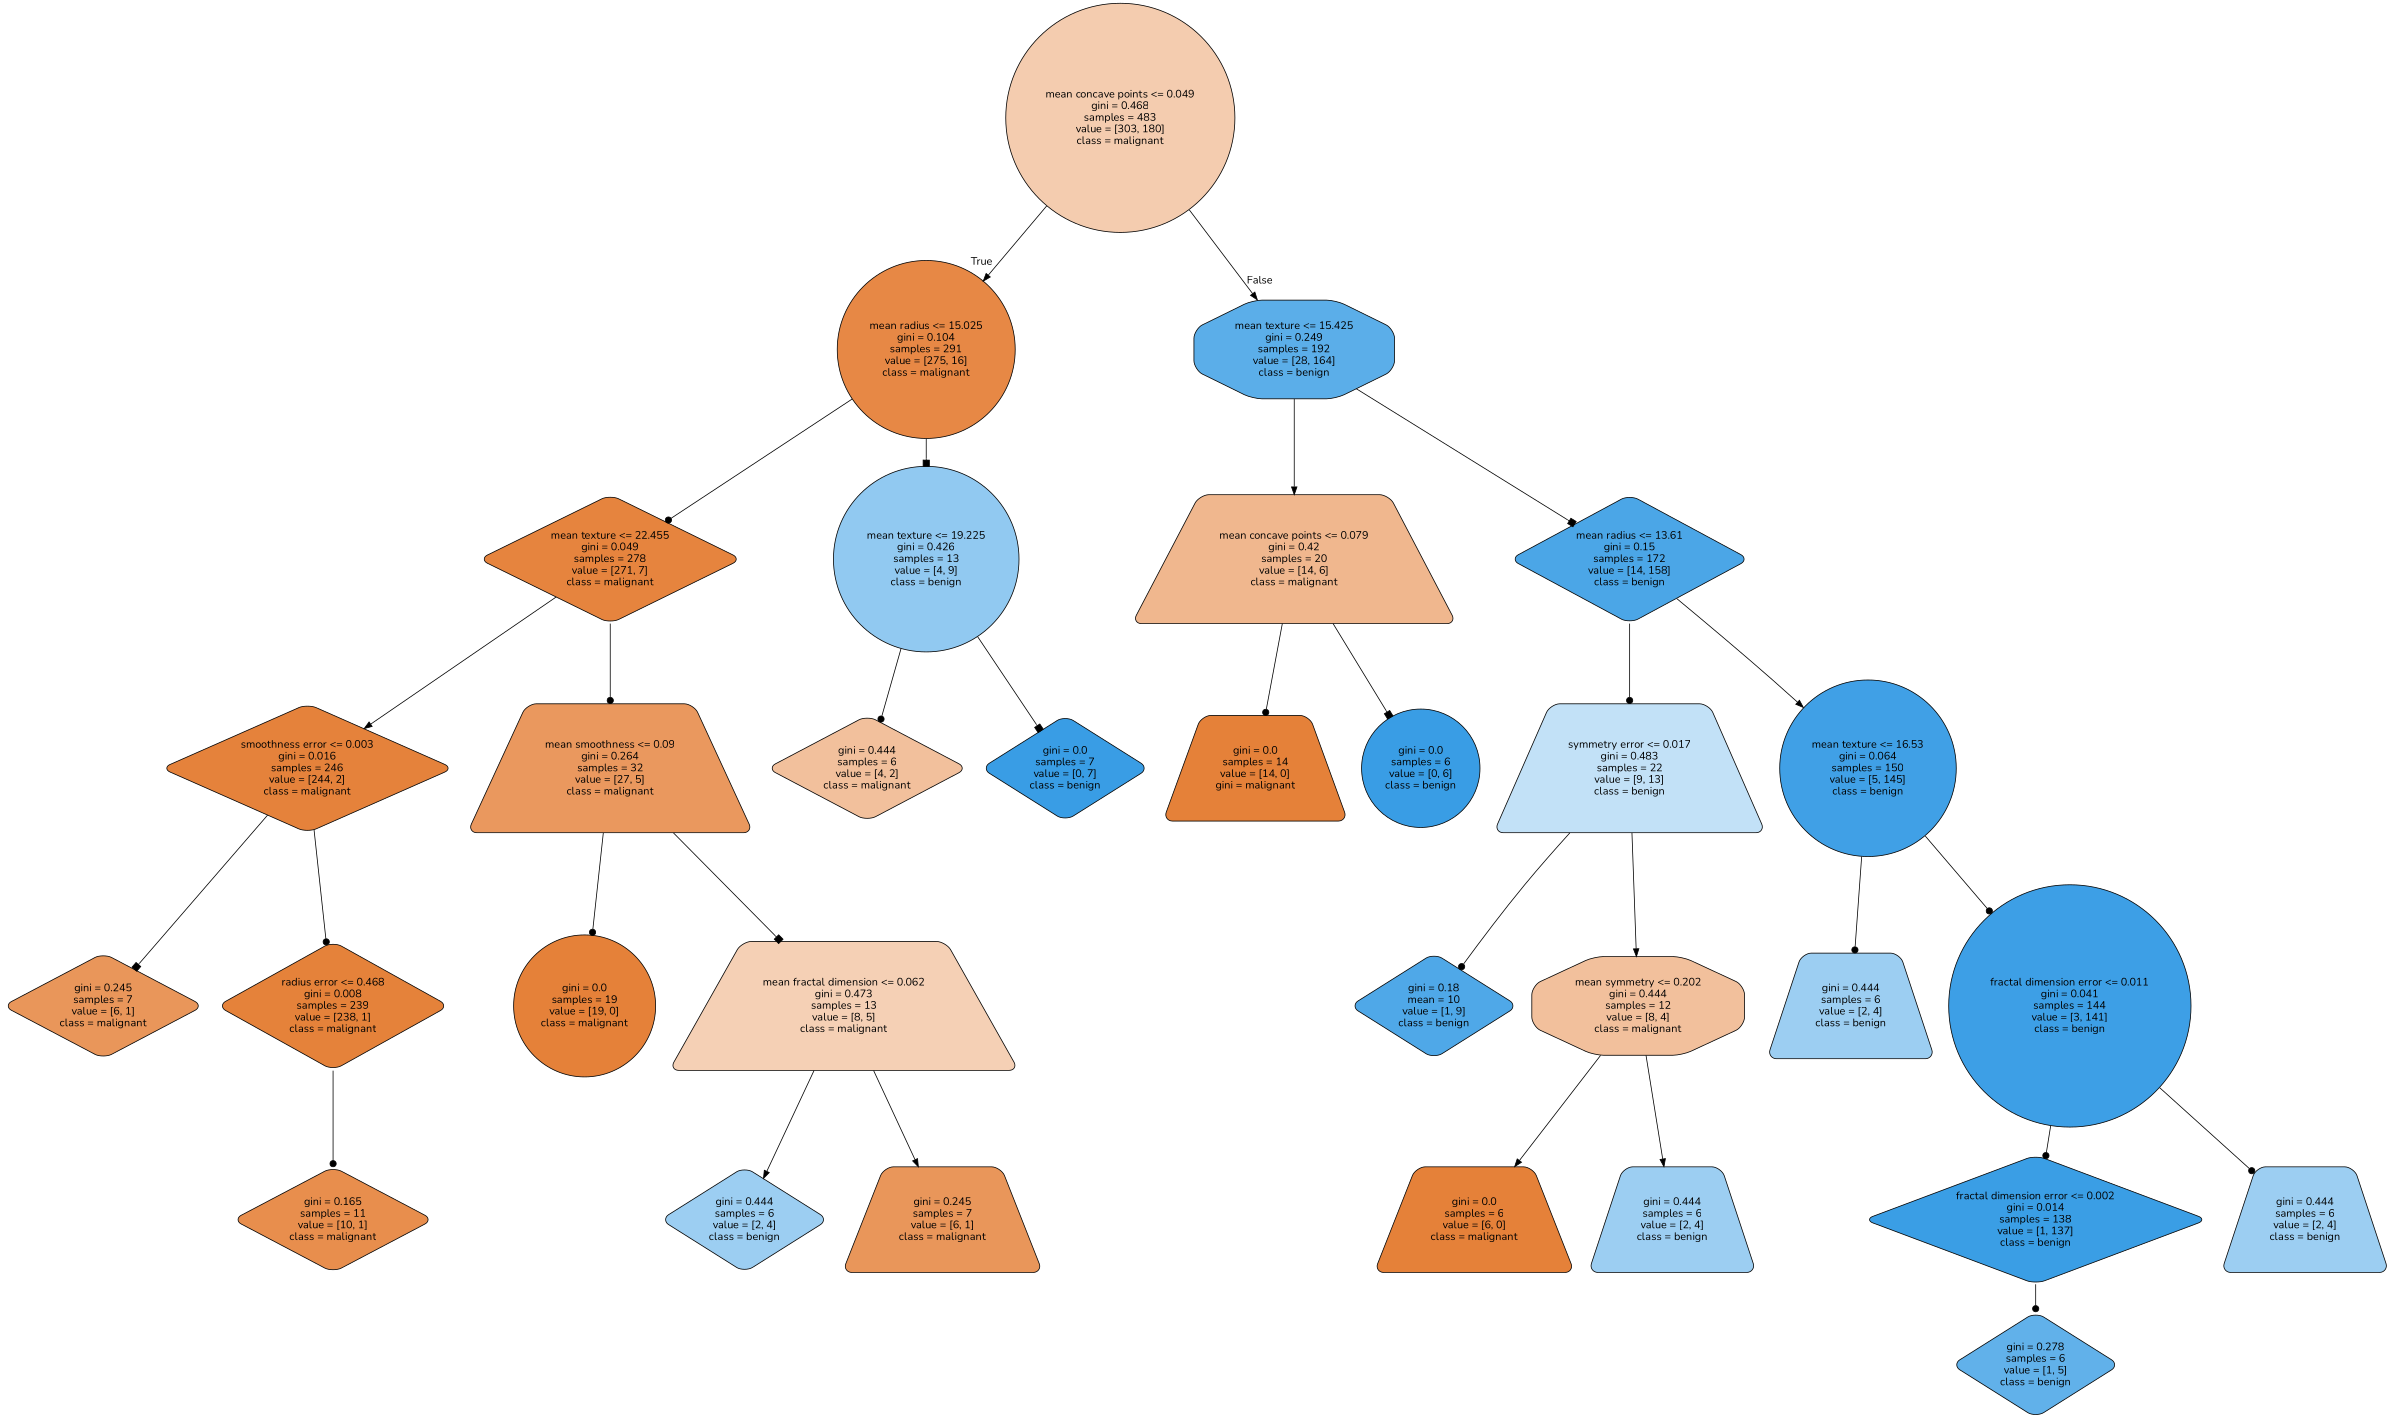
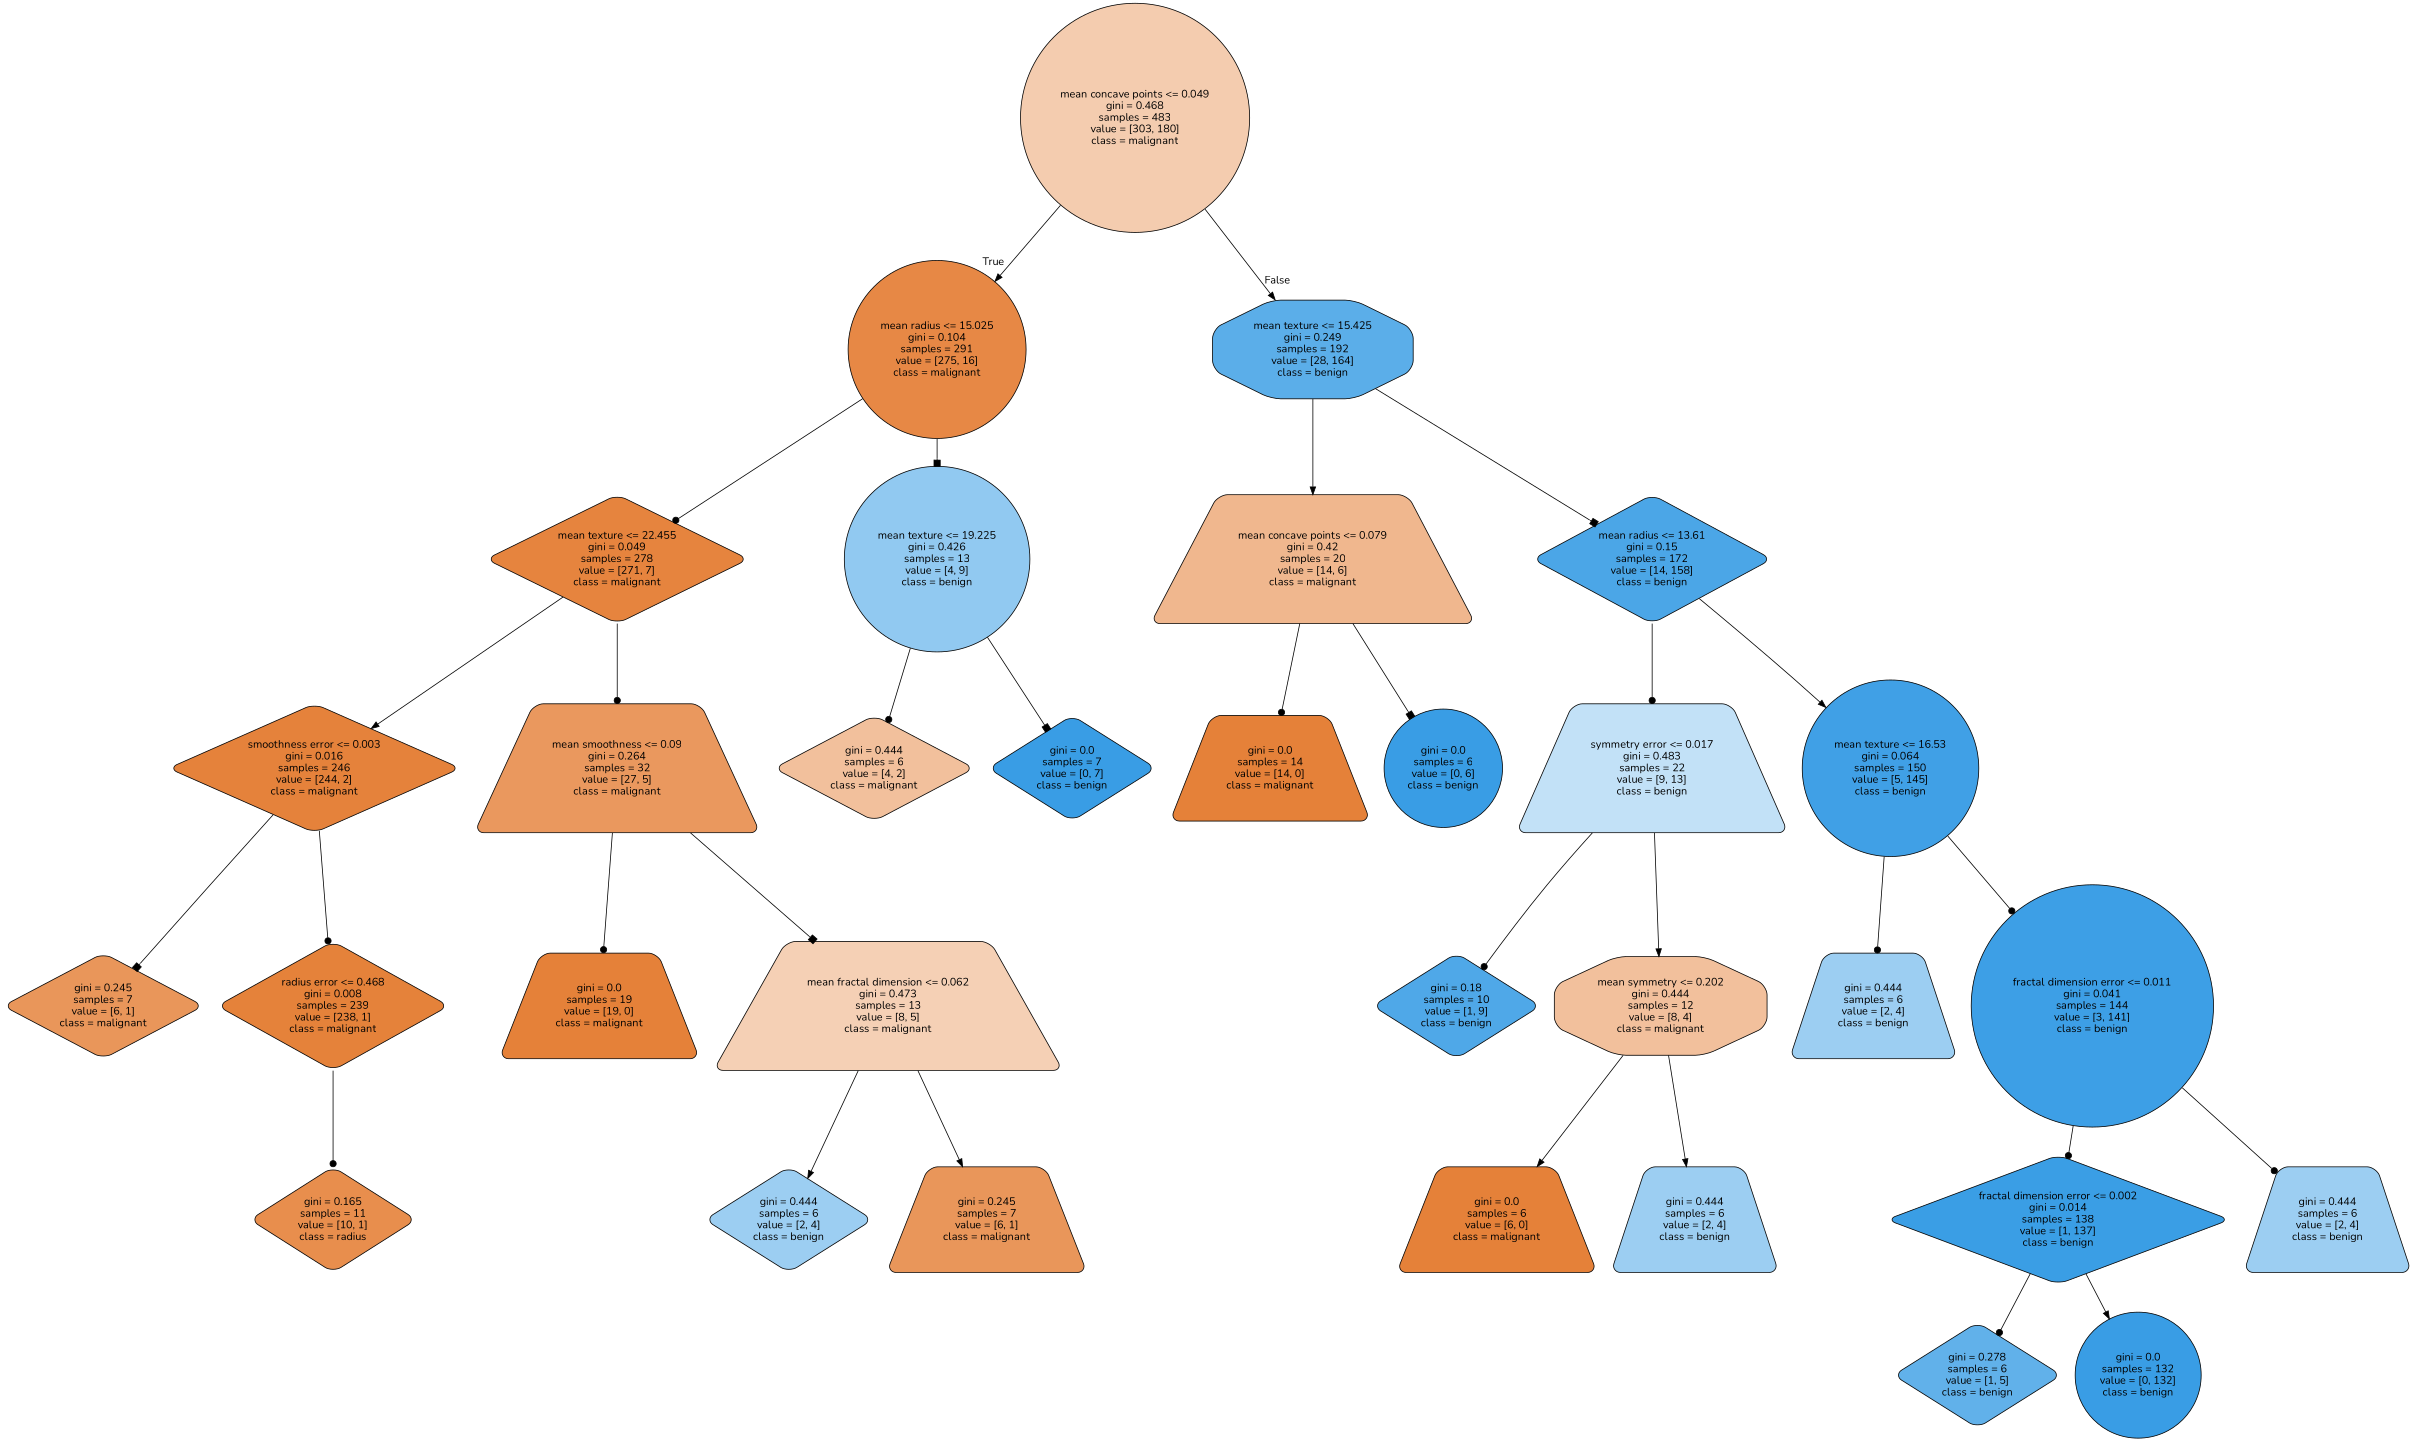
(1255, 768) -> (1270, 768)
(585, 1006) -> (599, 1006)
(1434, 1006) -> (1457, 1006)
(333, 1220) -> (333, 1220)
none -> (2138, 1375)
